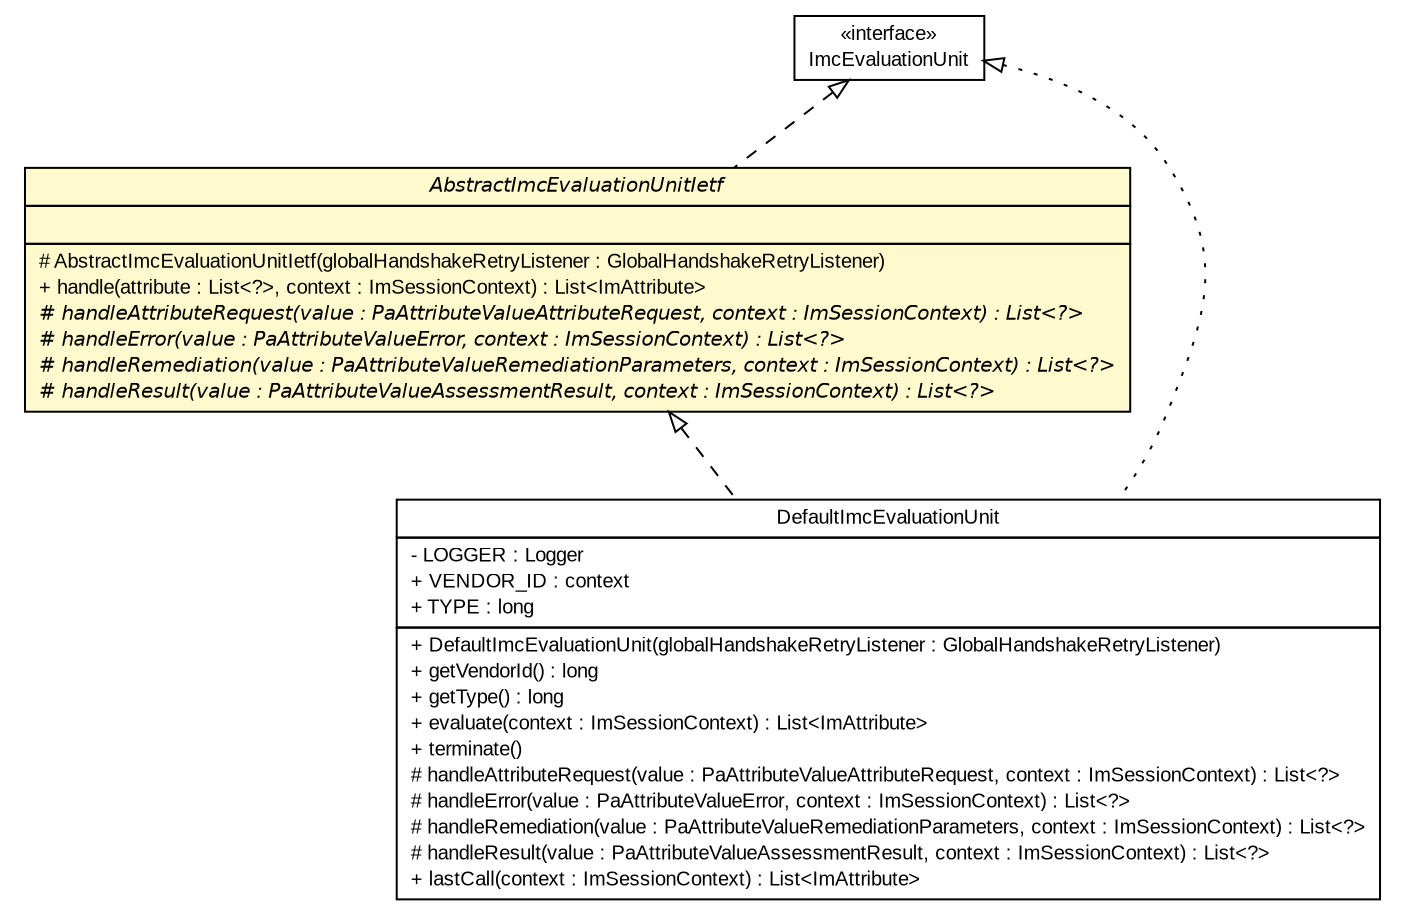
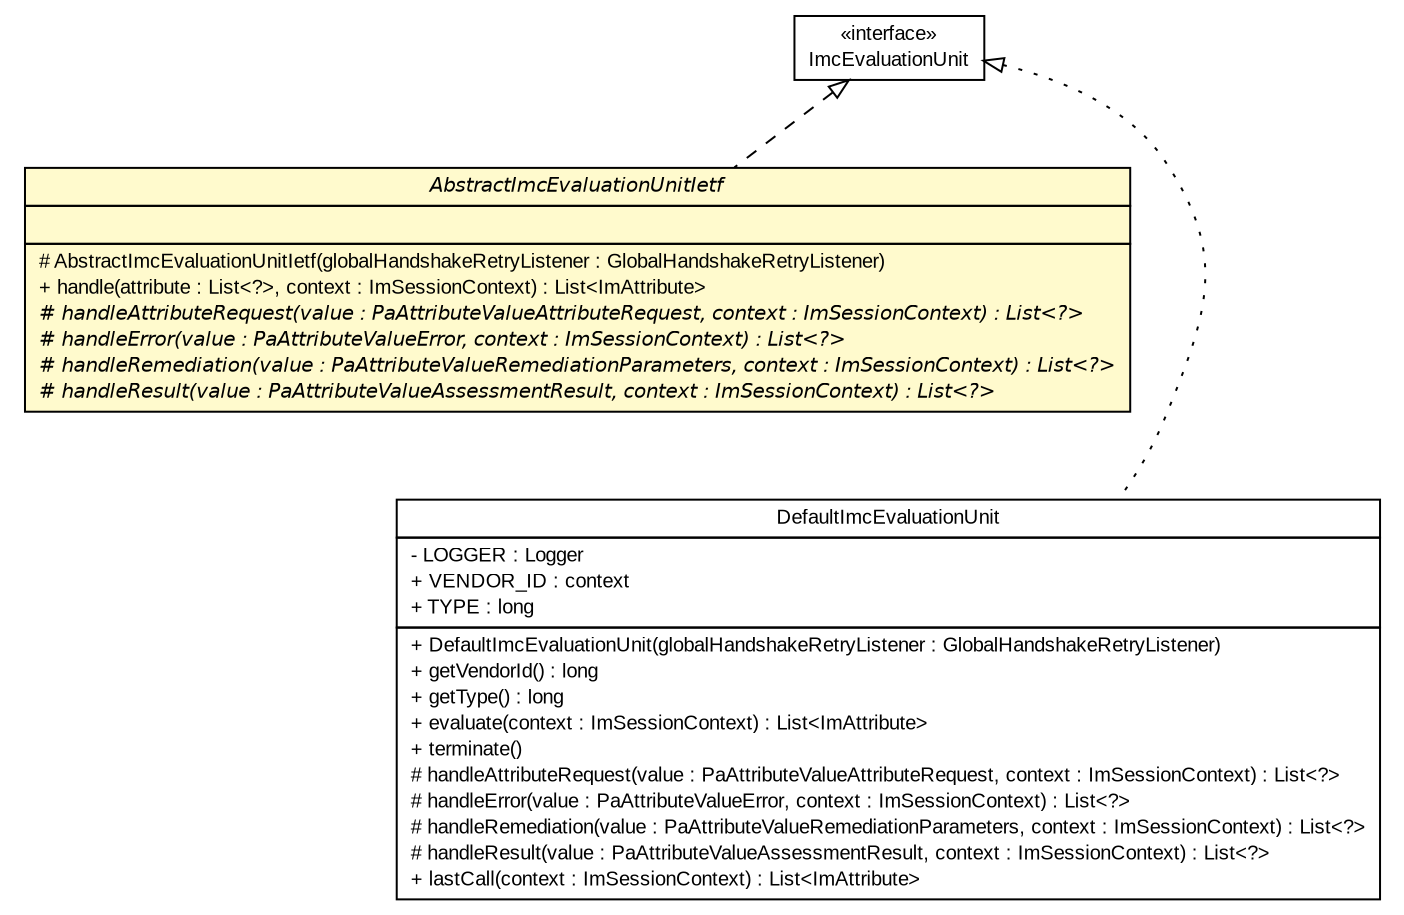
(709, 464) -> none
